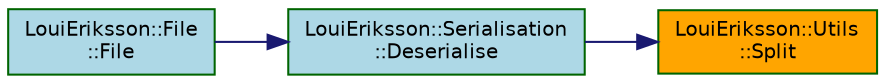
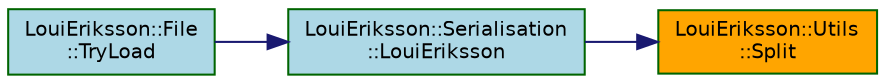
(111, 42) -> (111, 42)
(436, 42) -> (436, 42)
